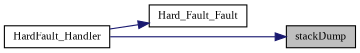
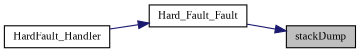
(193, 37) -> (261, 27)
